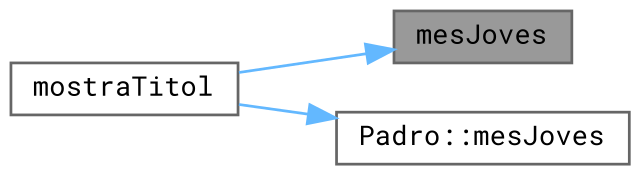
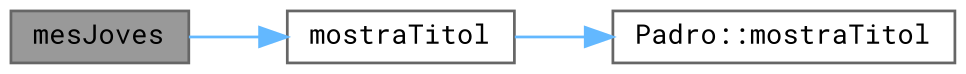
(303, 63) -> (224, 37)
(483, 138) -> (784, 37)
